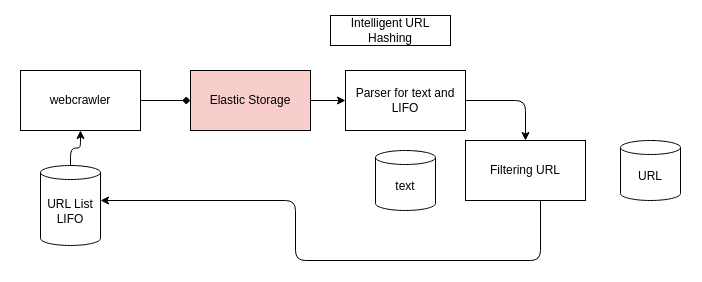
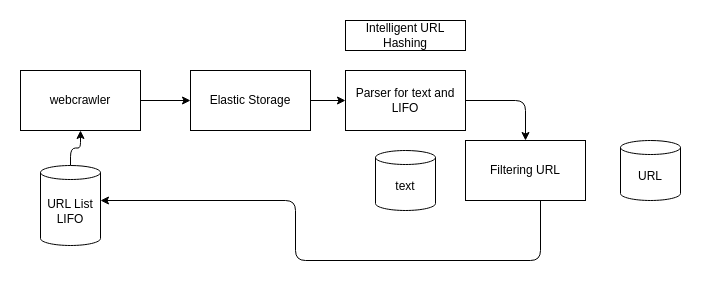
(391, 31) -> (406, 36)
(182, 101) -> (182, 101)
(251, 101) -> (251, 101)
